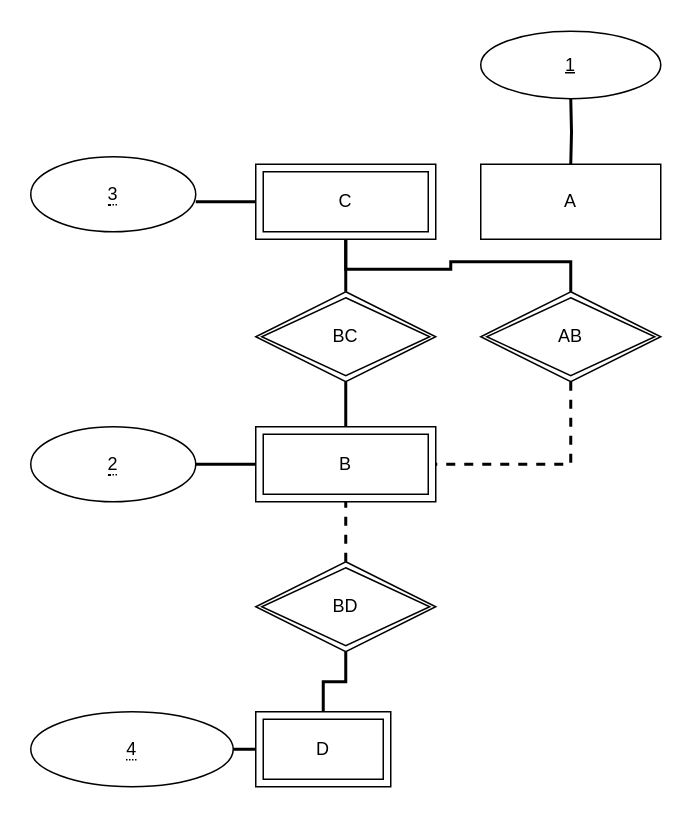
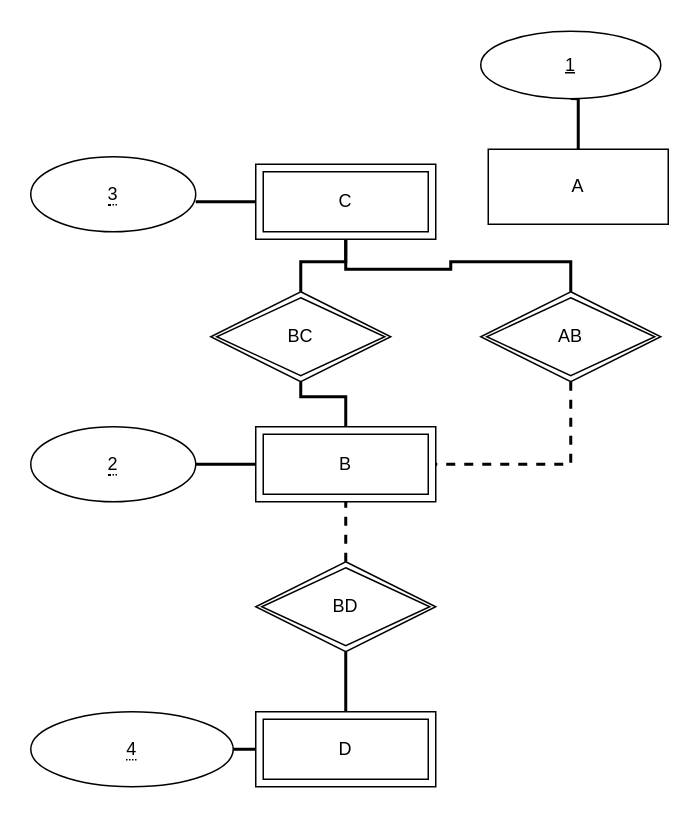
(571, 202) -> (578, 187)
(346, 337) -> (301, 337)
(323, 749) -> (346, 749)
